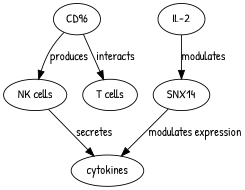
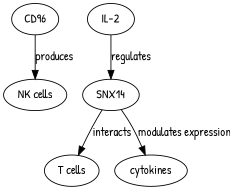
(92, 53) -> (92, 128)
(204, 57) -> (131, 57)
(68, 130) -> none
